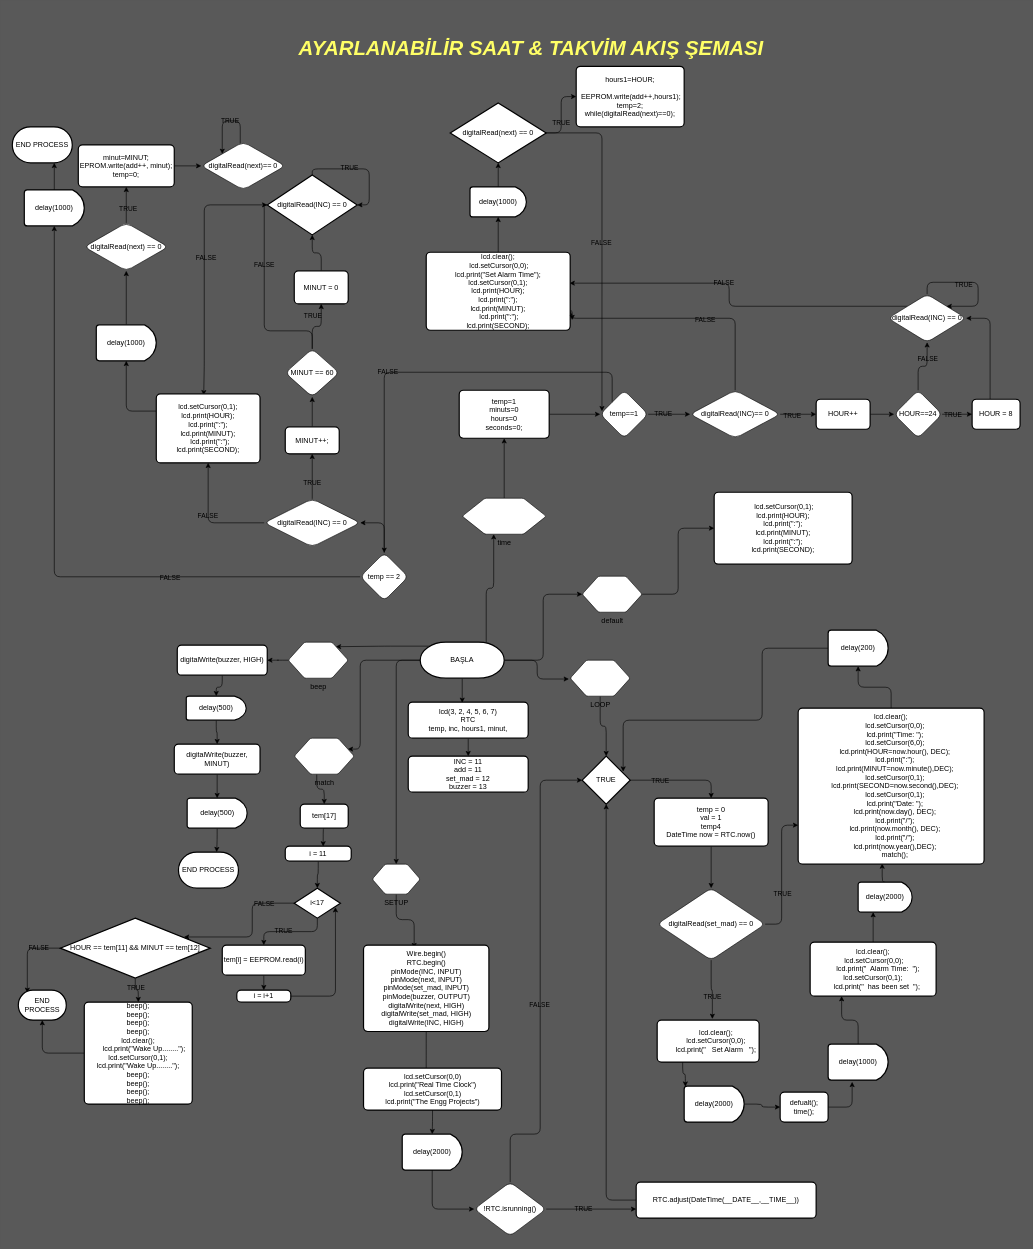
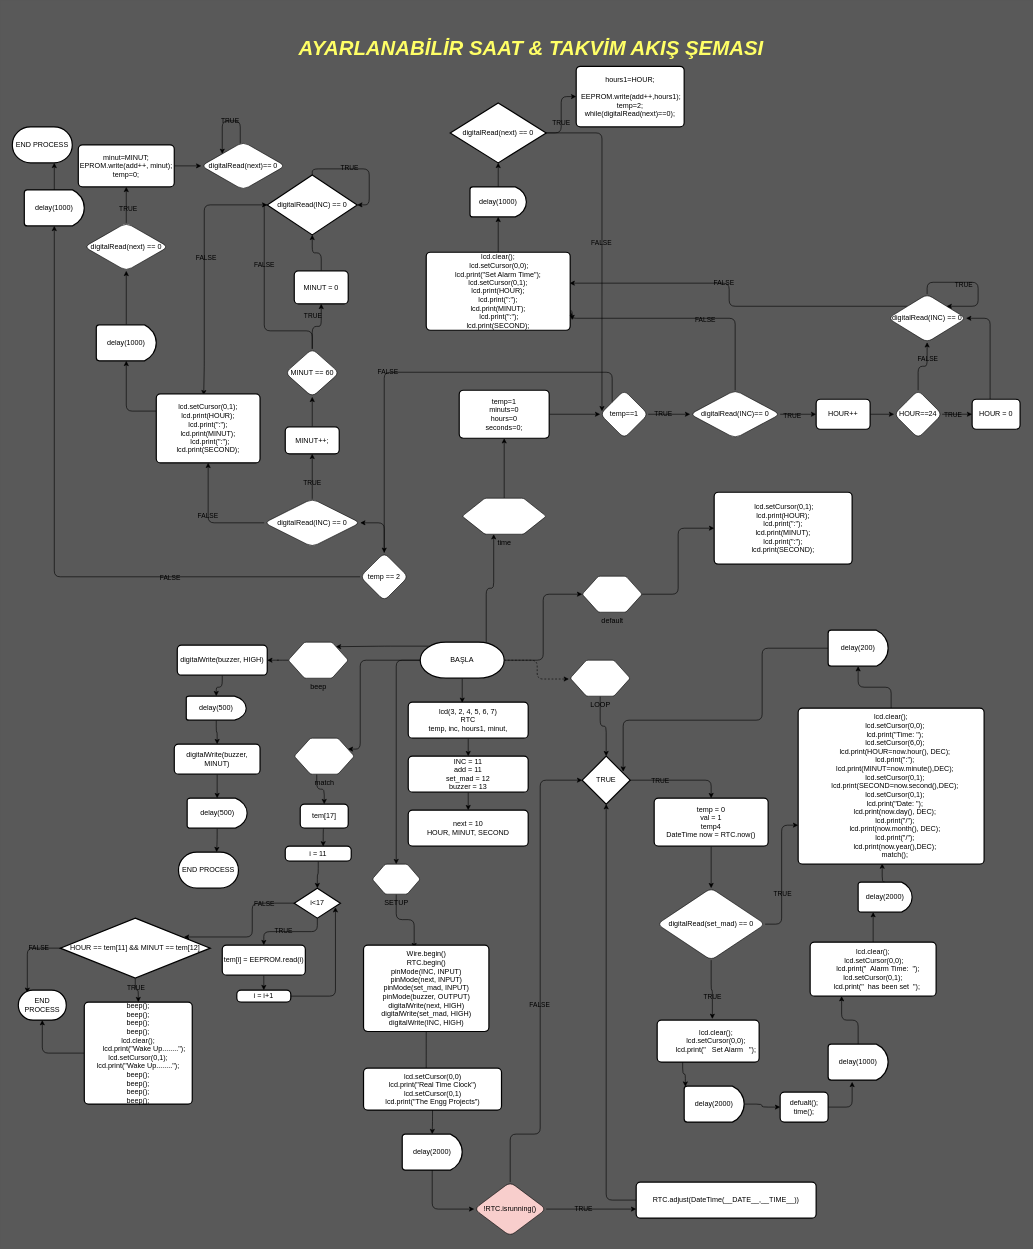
(996, 414) -> (996, 414)
(542, 679) -> (542, 679)
none -> (468, 804)
none -> (468, 828)
(510, 1209) -> (510, 1209)
